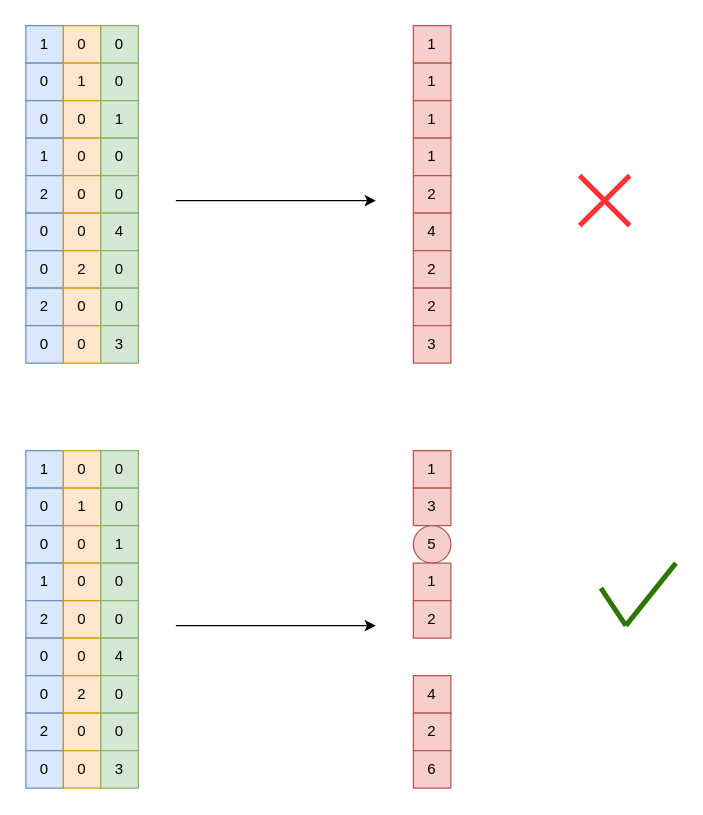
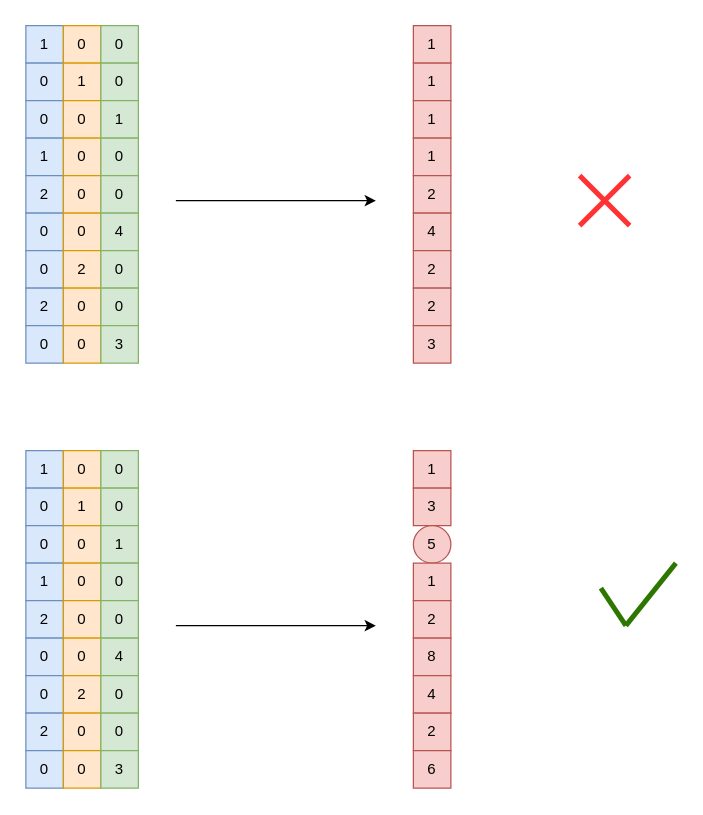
none -> (432, 657)
